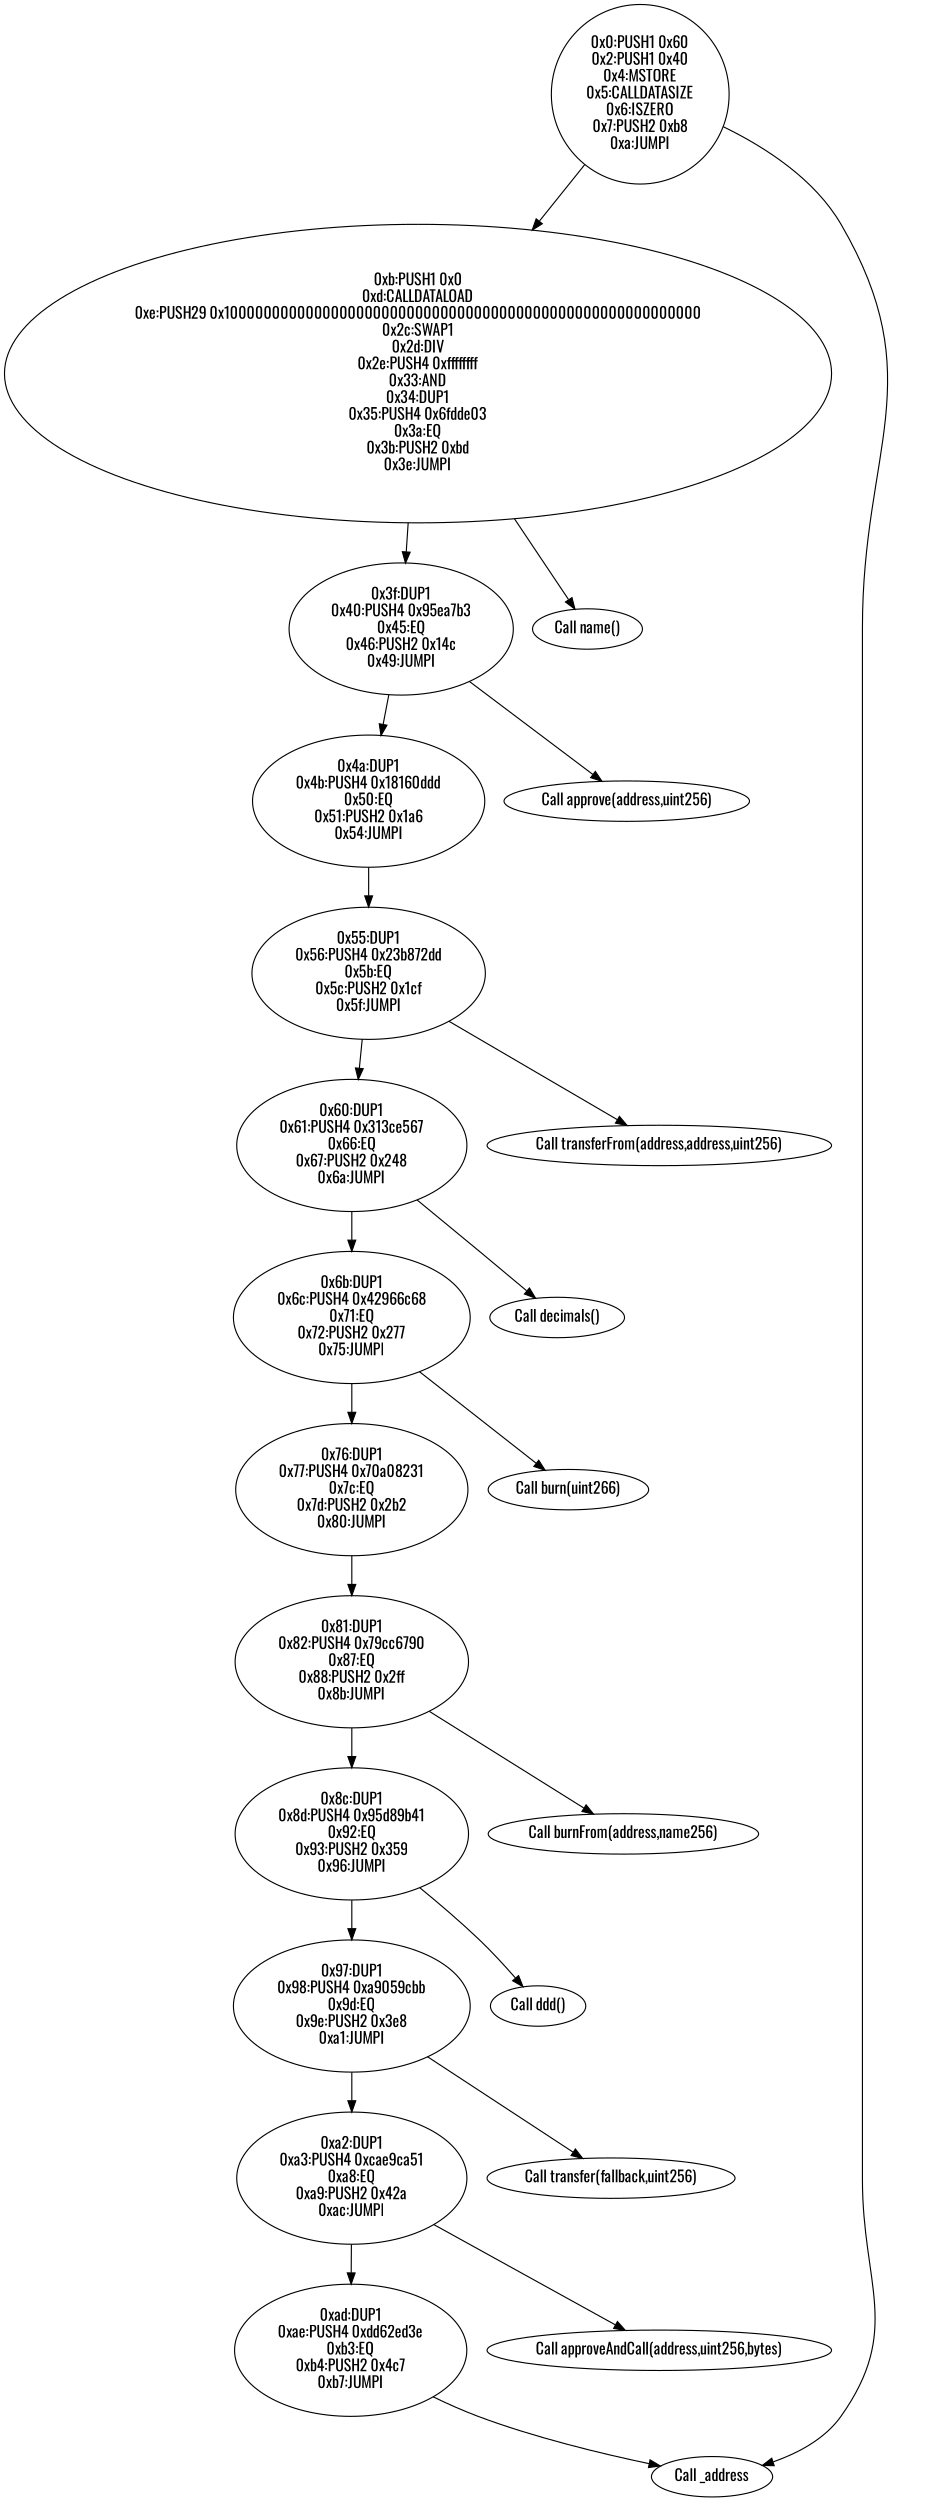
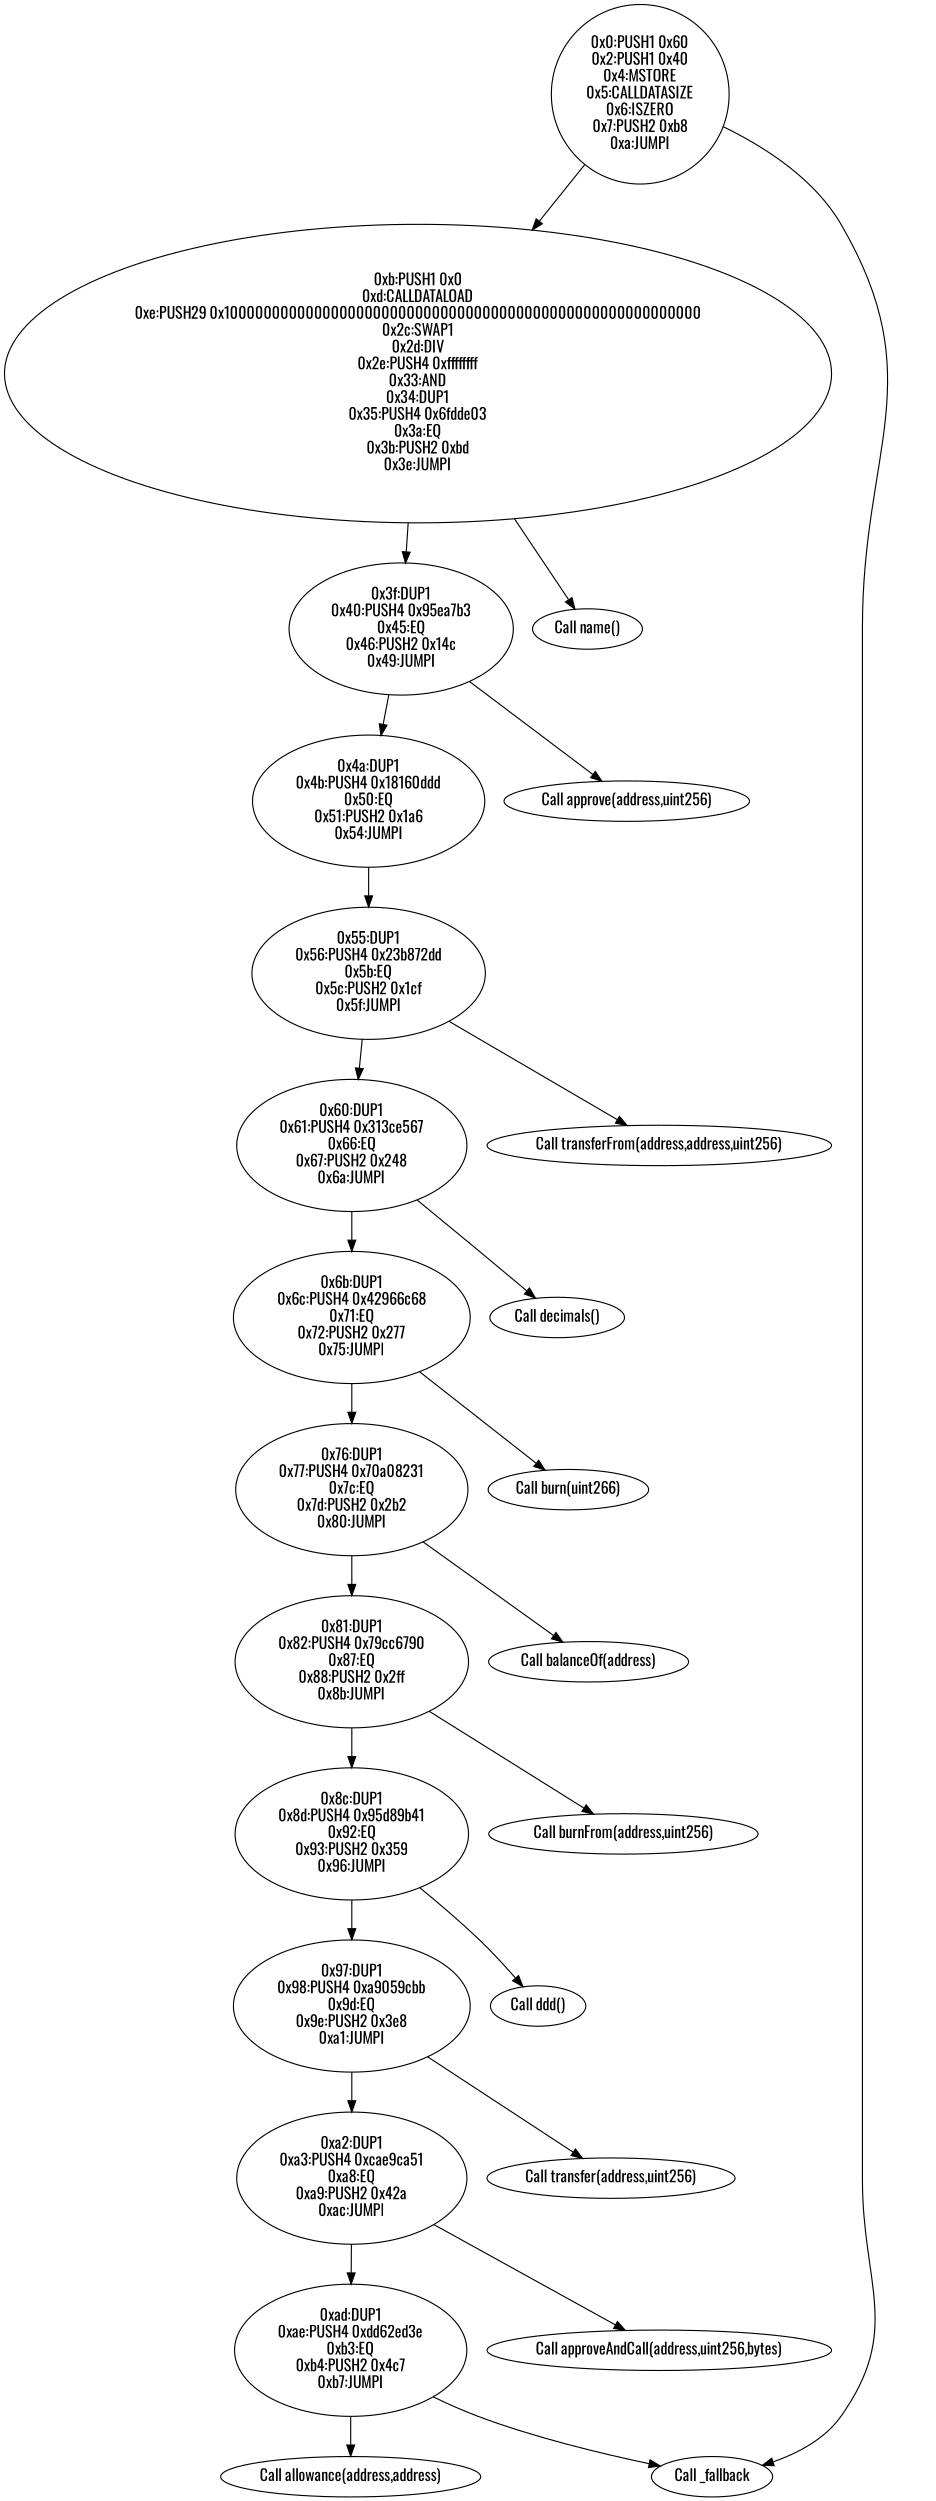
none -> (589, 1662)
(623, 1834) -> (623, 1834)
(611, 2178) -> (611, 2178)
none -> (351, 2477)
(712, 2477) -> (712, 2477)
